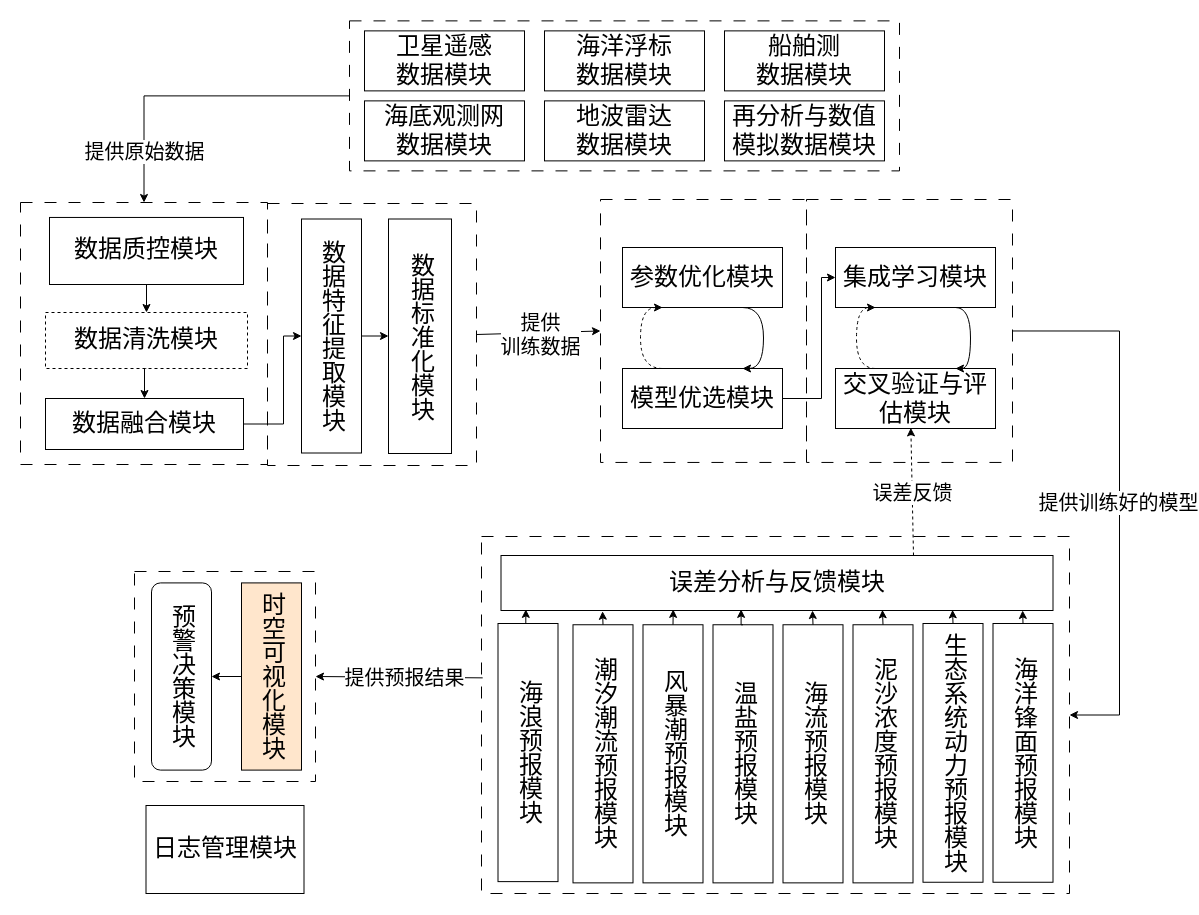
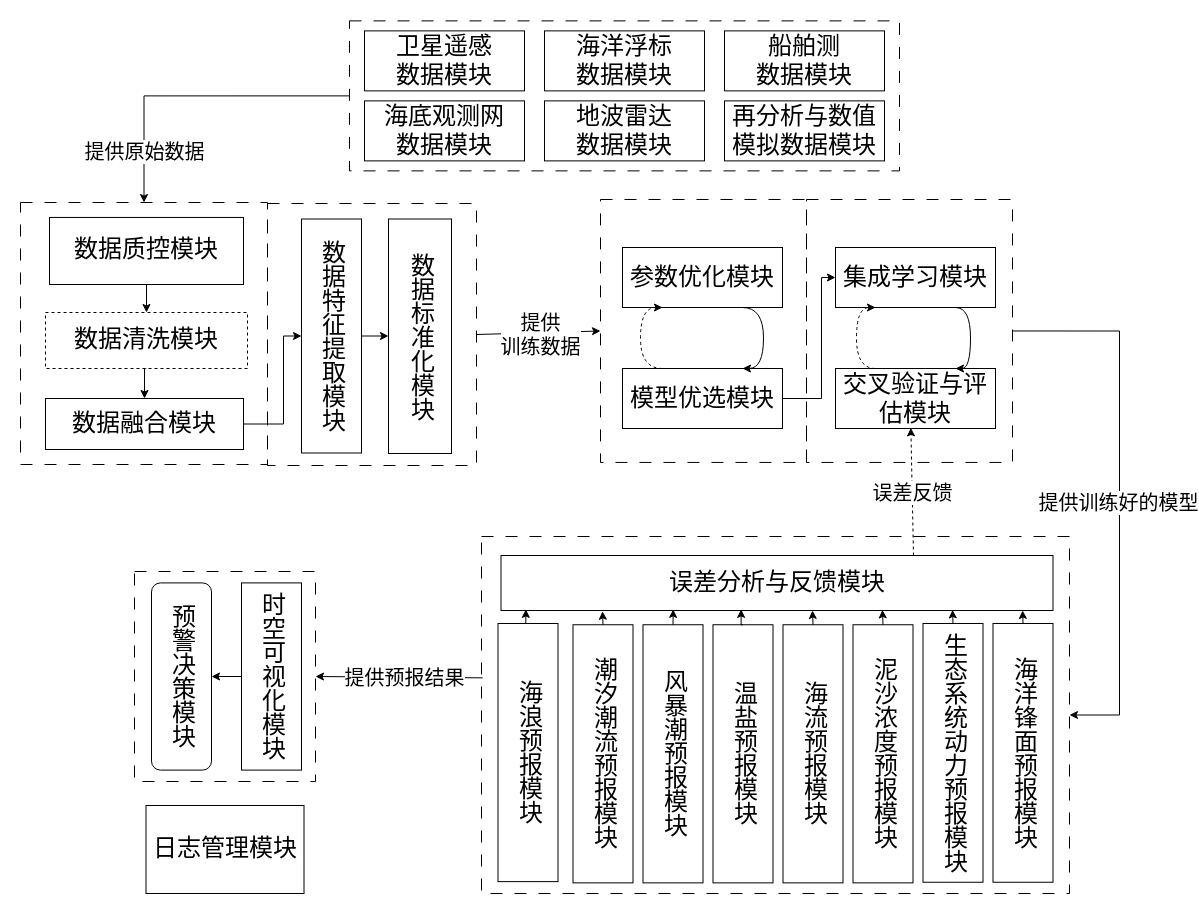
(272, 677) -> (272, 677)
